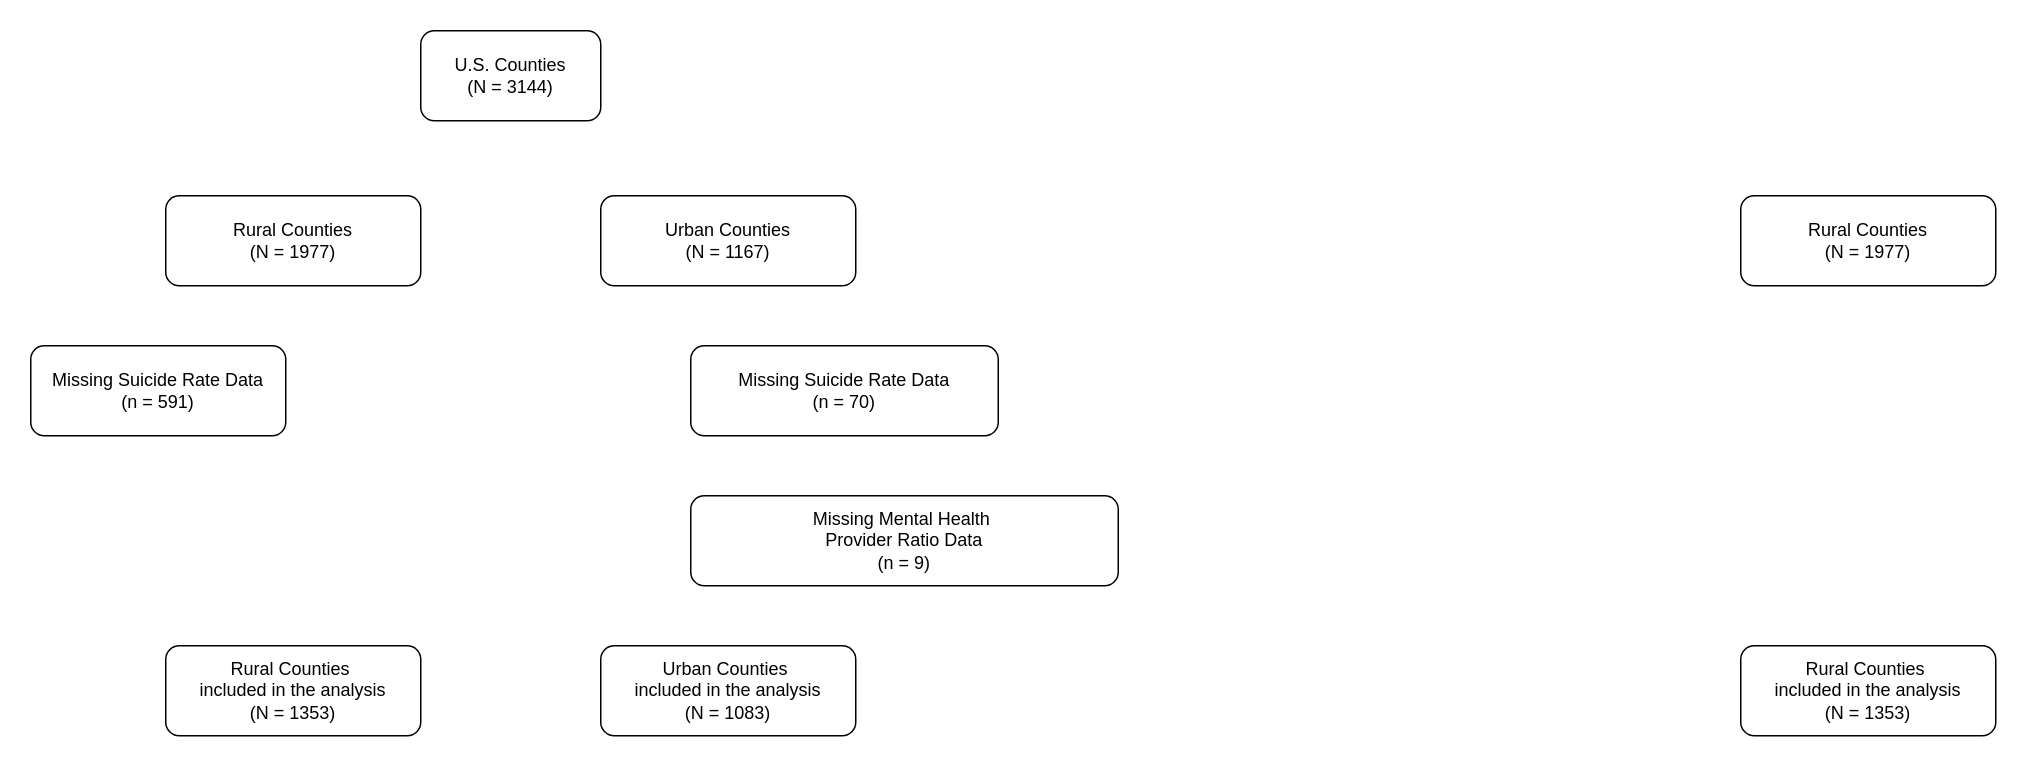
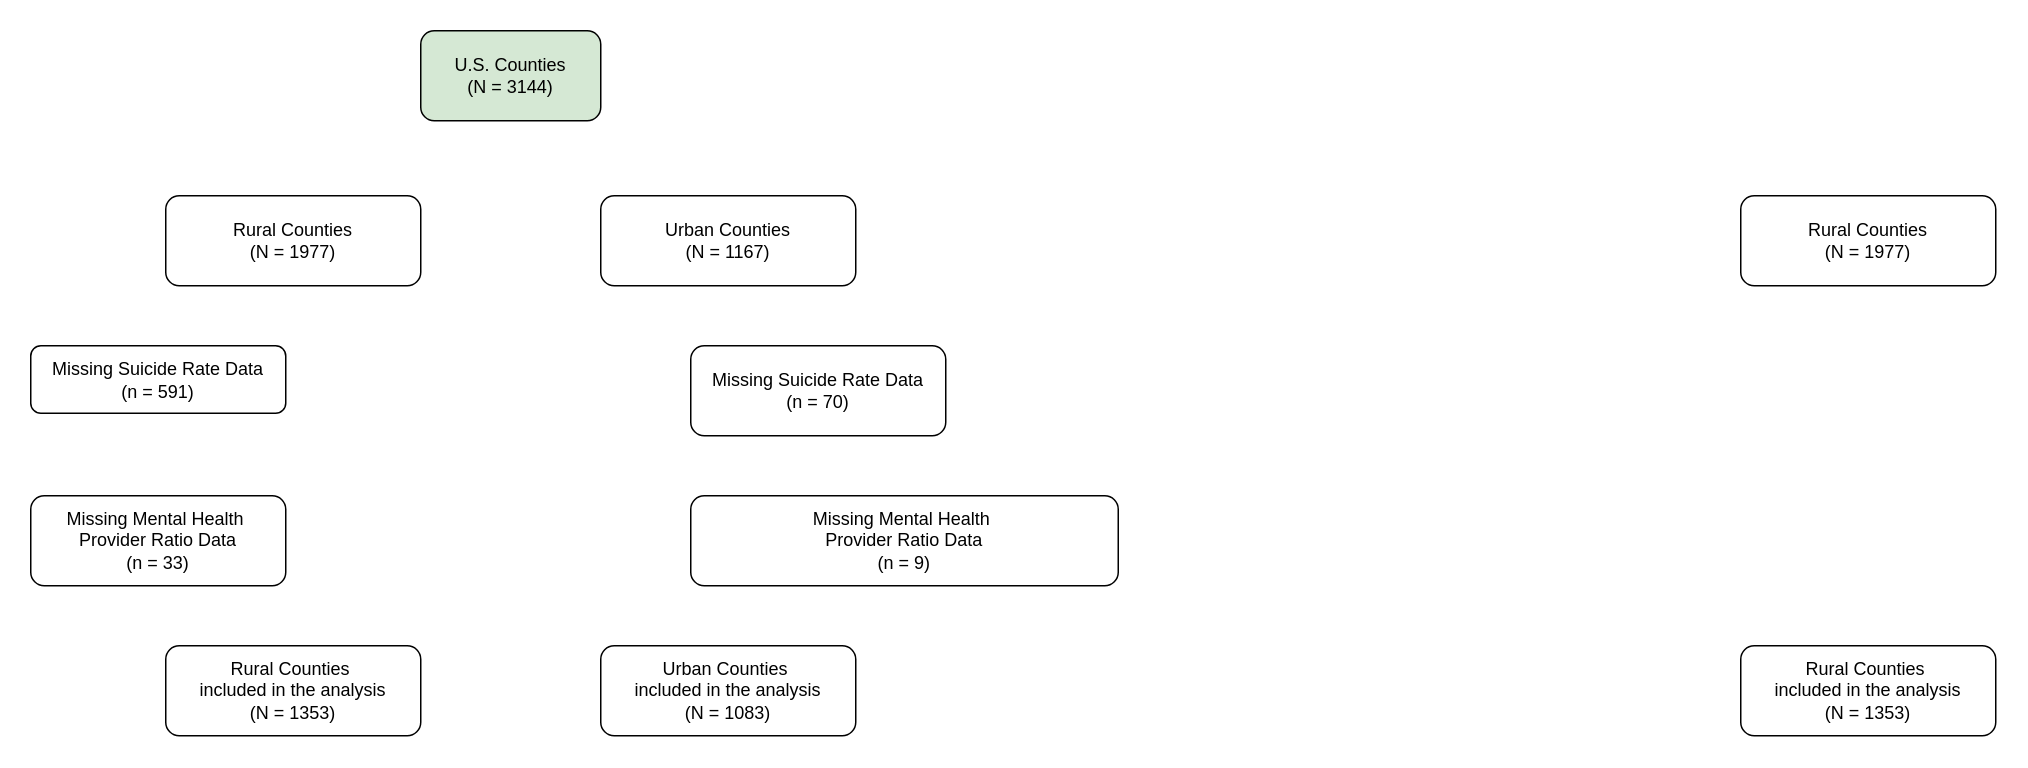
(511, 76) -> (511, 76)
(158, 391) -> (158, 380)
(845, 391) -> (818, 391)
none -> (158, 541)
